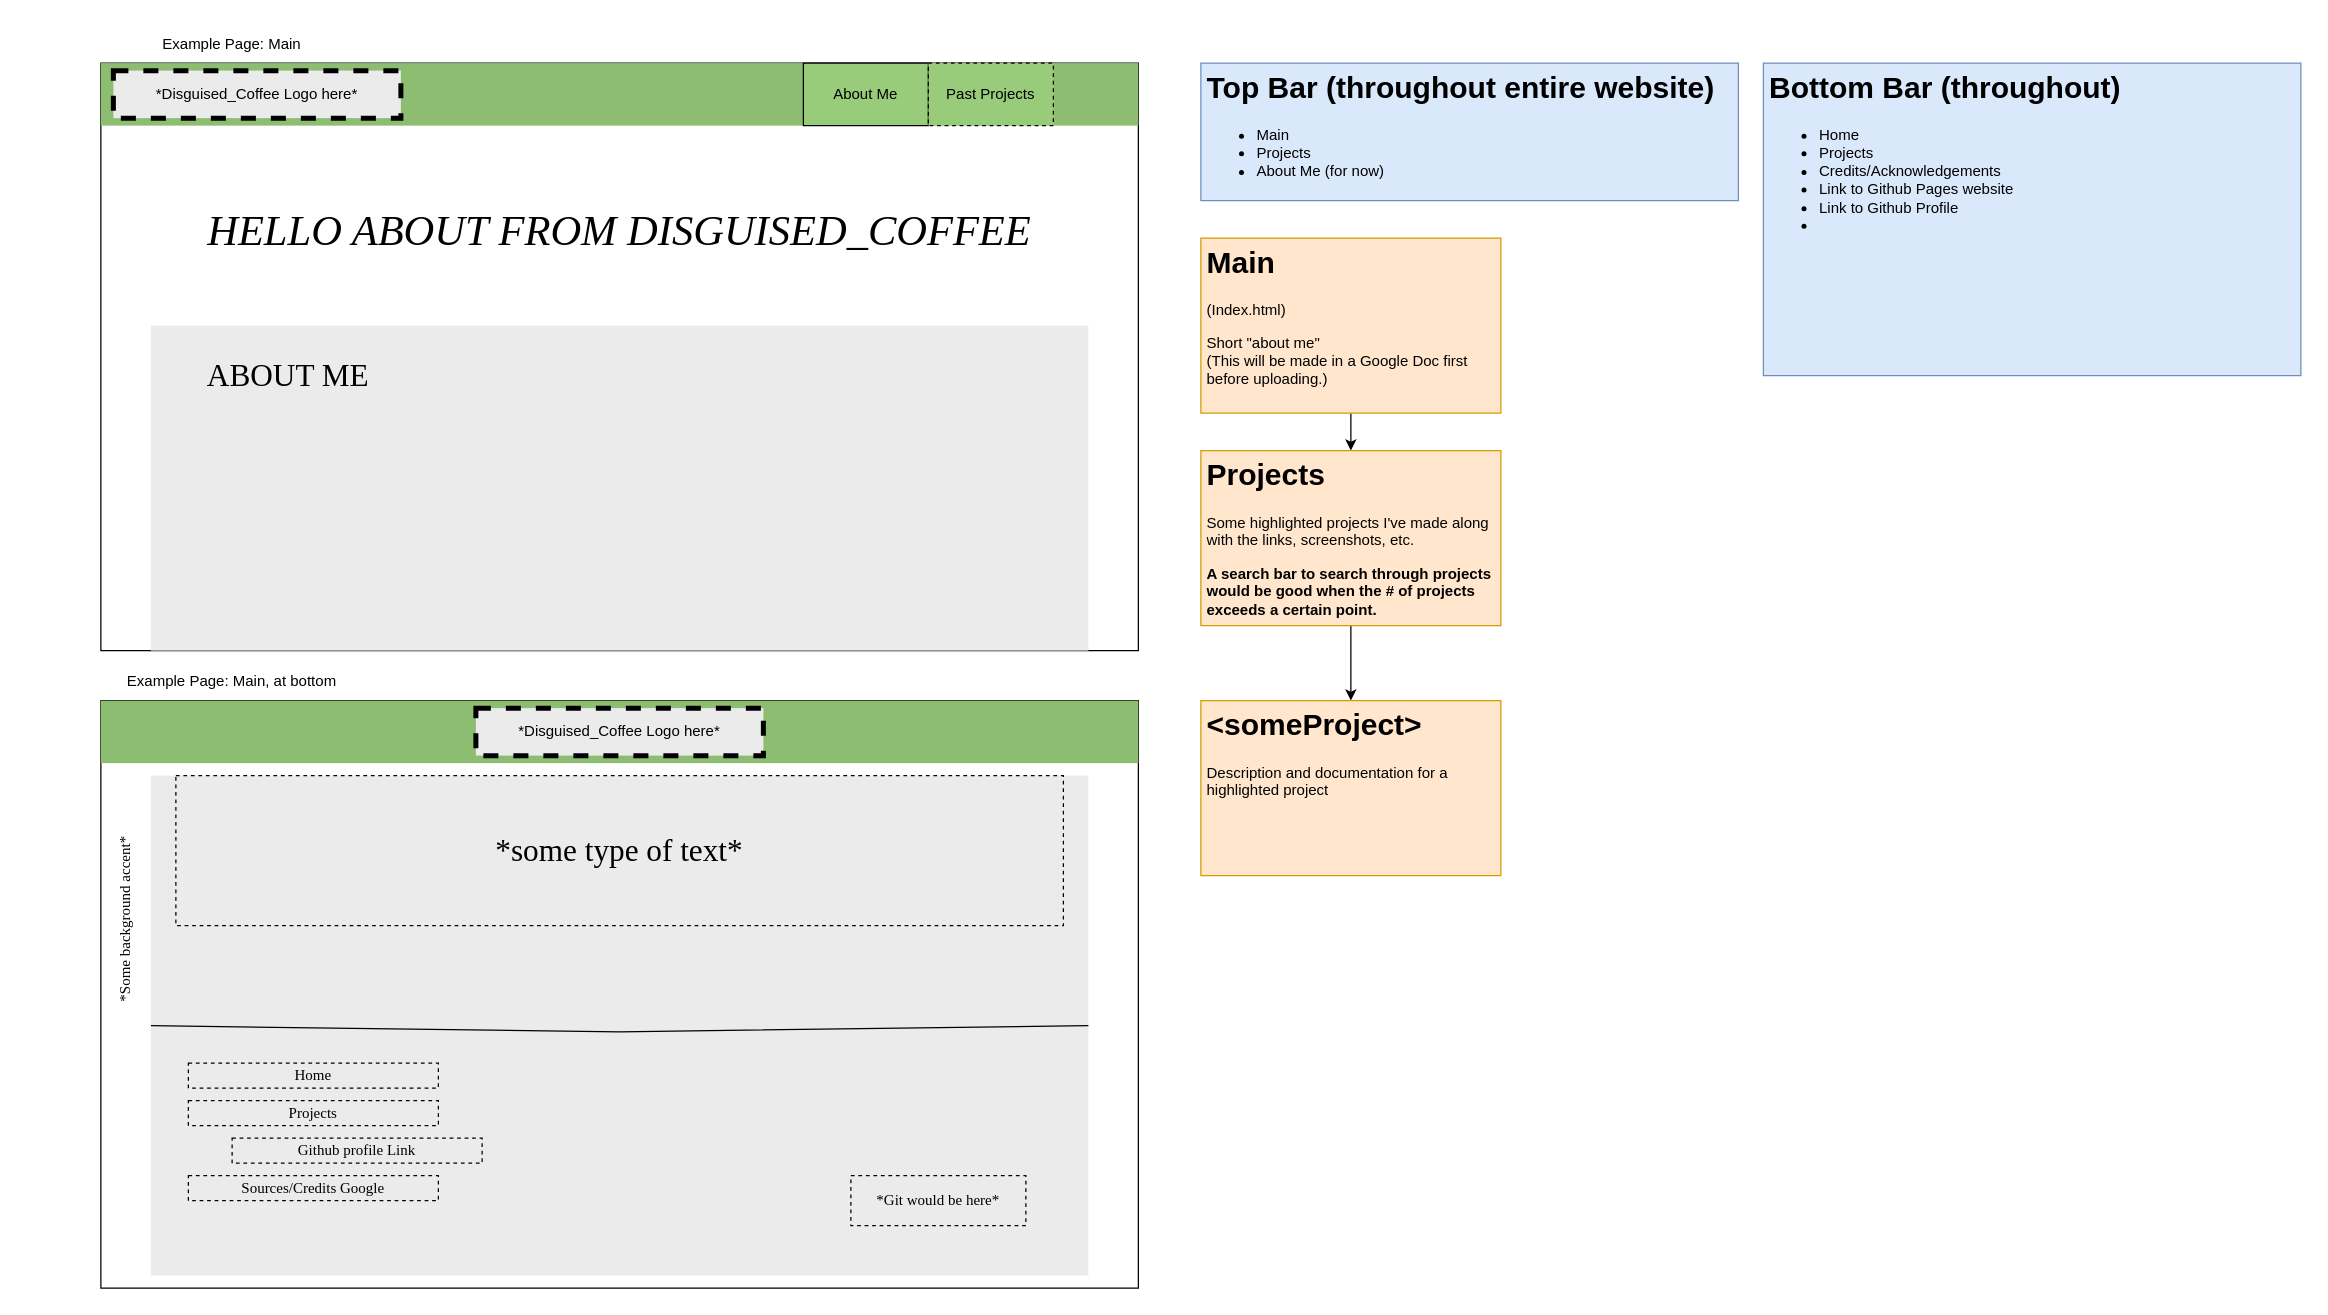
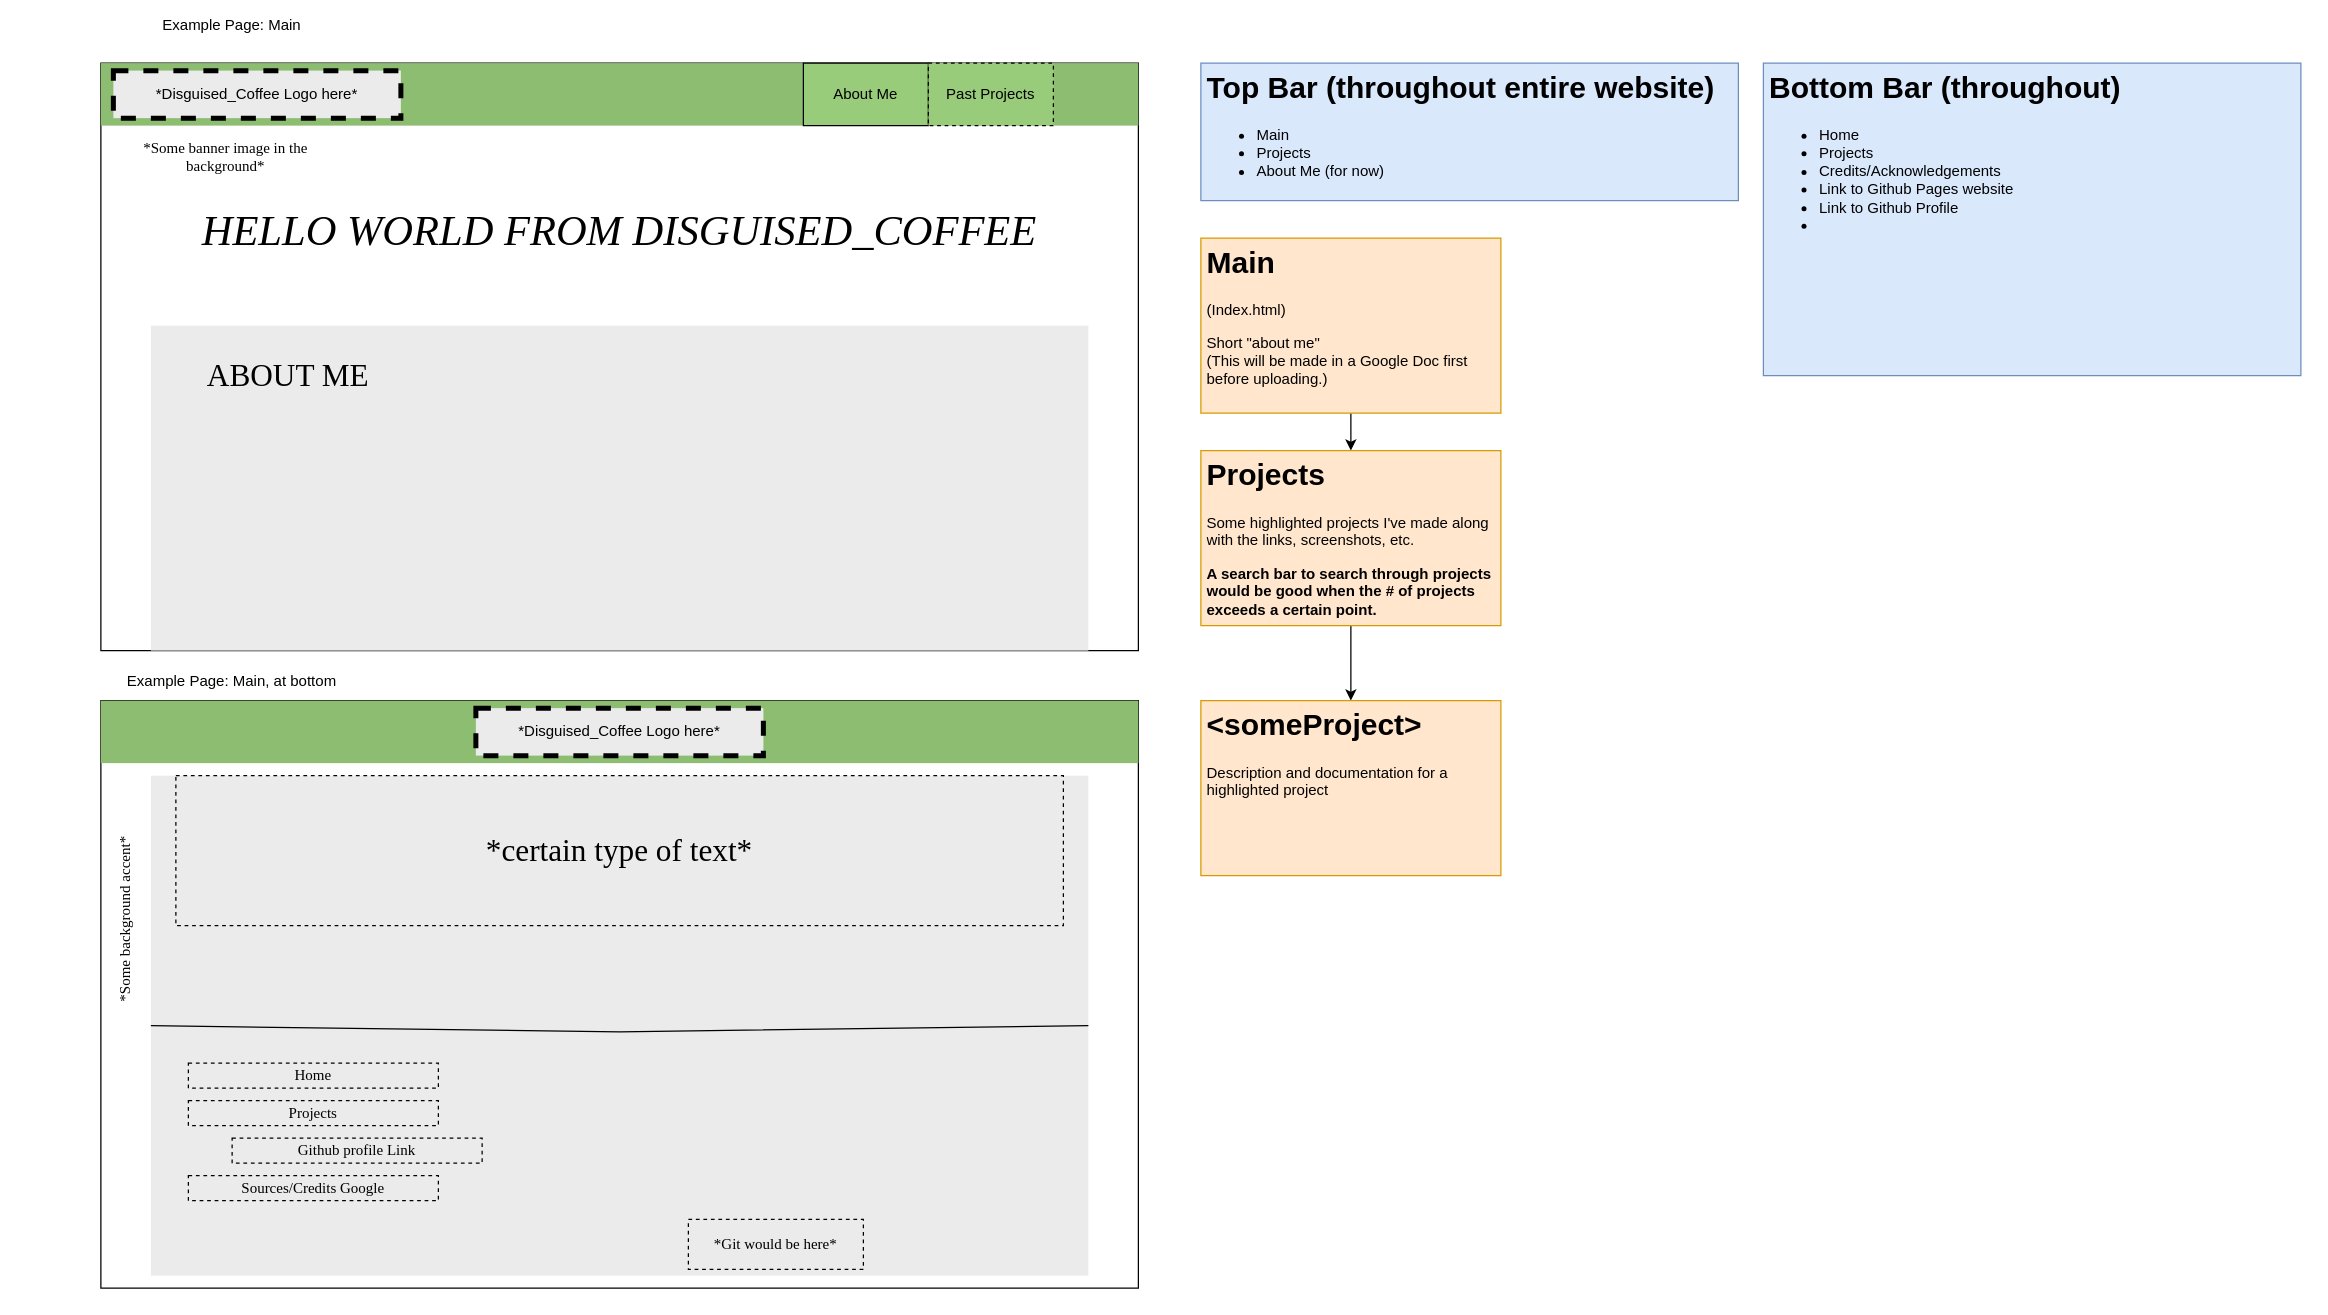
(232, 44) -> (232, 26)
none -> (226, 157)
(619, 232) -> (619, 232)
(619, 851) -> (619, 851)
(938, 1201) -> (776, 1244)
